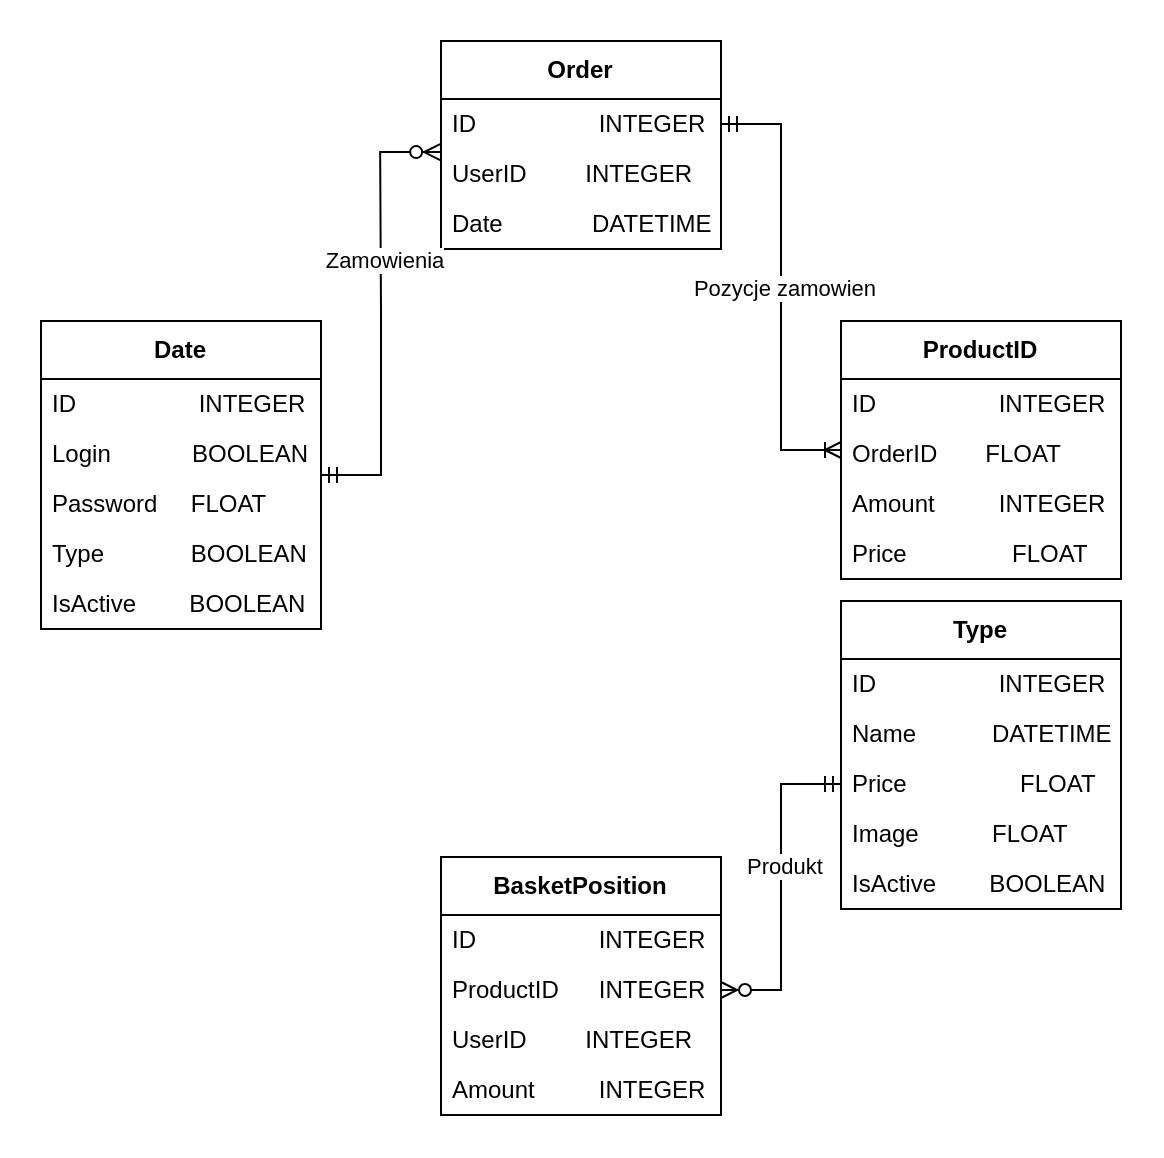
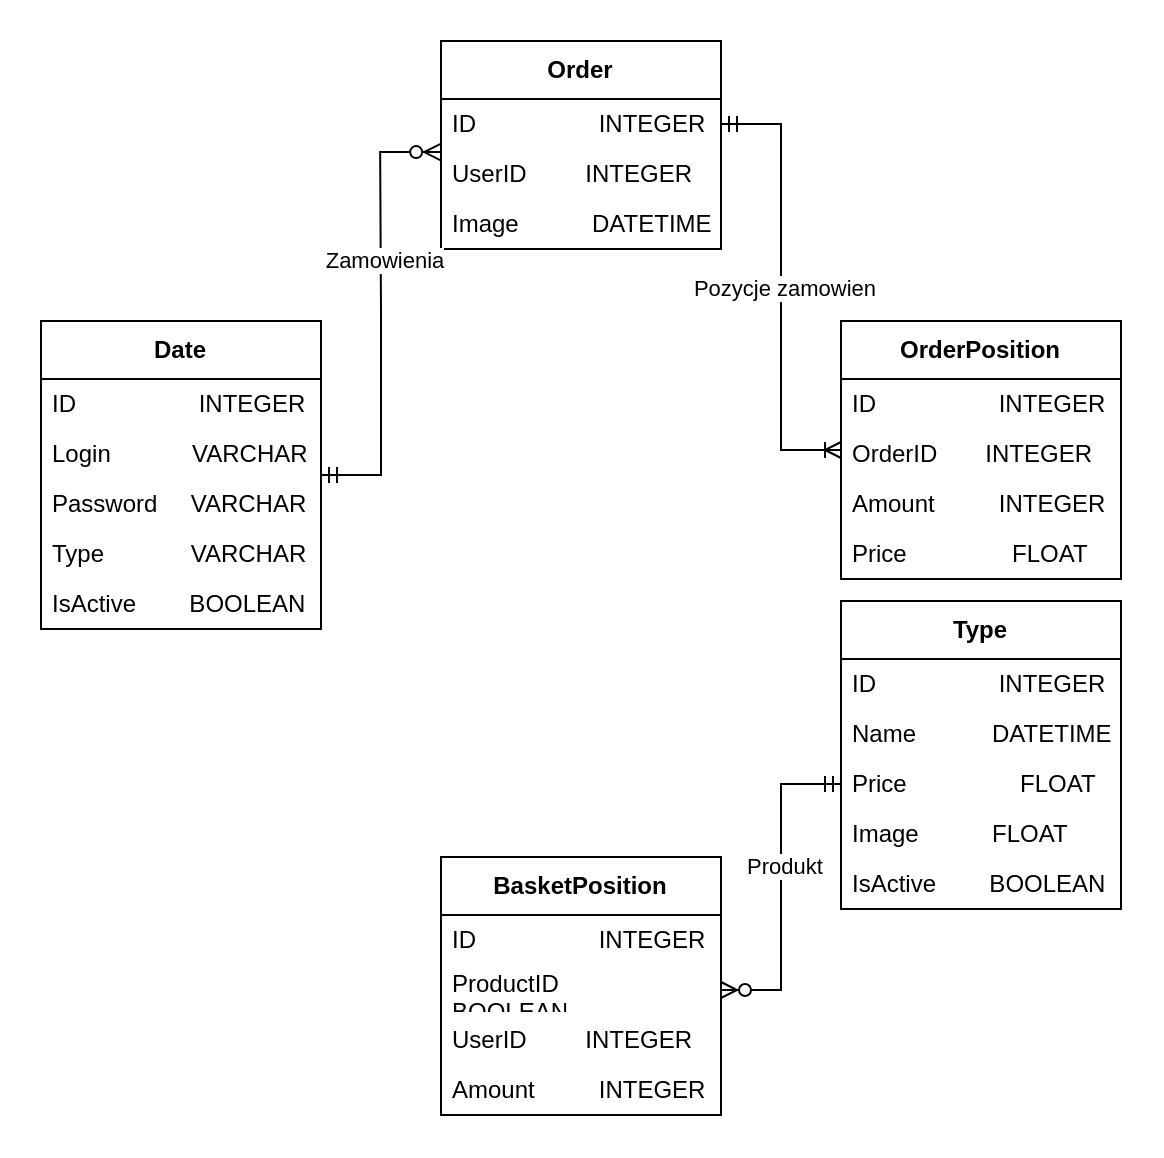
(568, 225) -> (574, 225)
(981, 351) -> (981, 351)
(165, 455) -> (165, 455)
(961, 455) -> (974, 455)
(168, 505) -> (181, 505)
(183, 555) -> (183, 555)
(583, 991) -> (583, 991)
